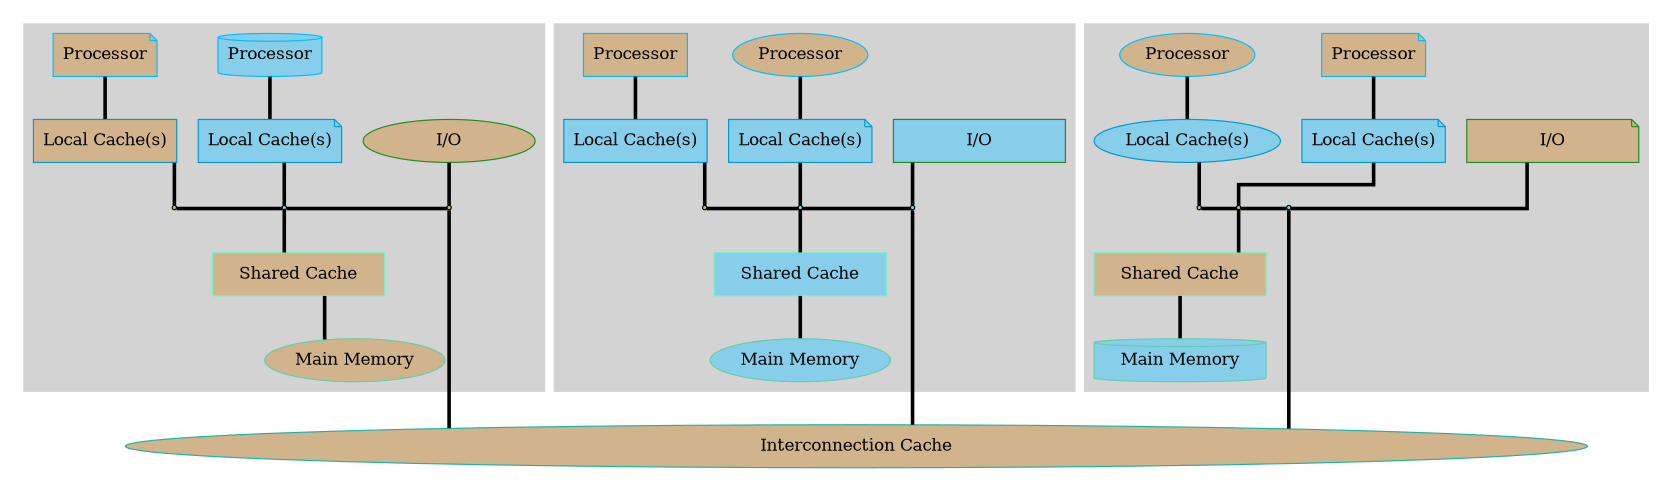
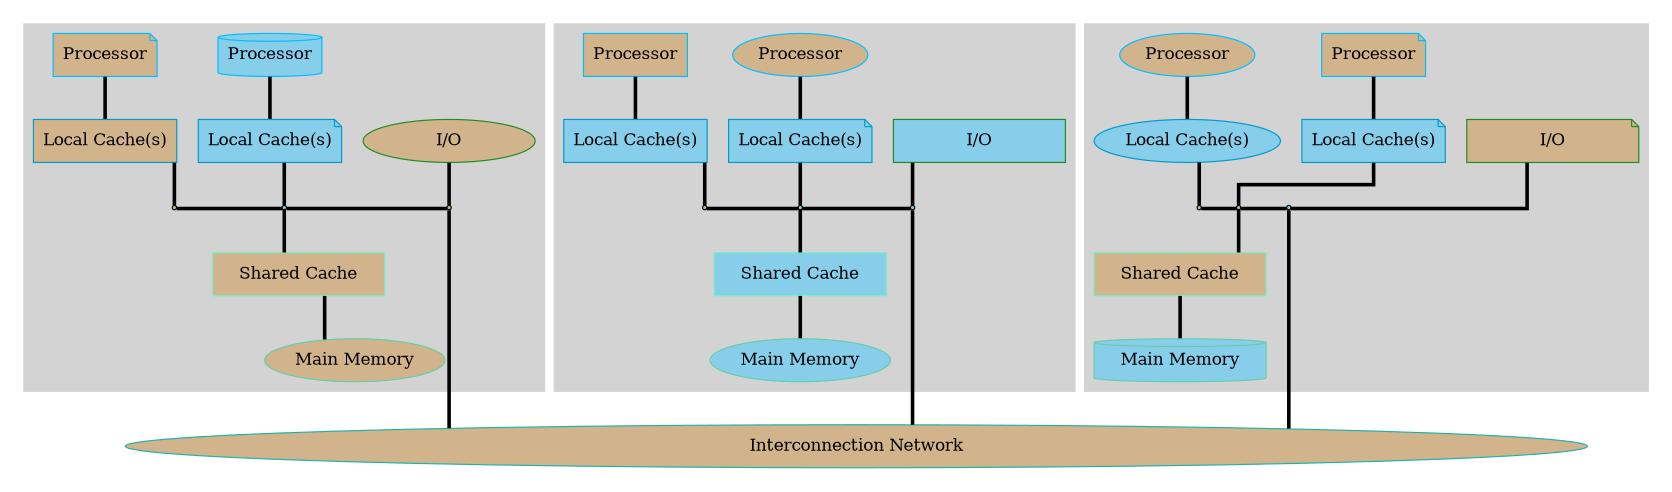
(856, 446) -> (856, 446)
